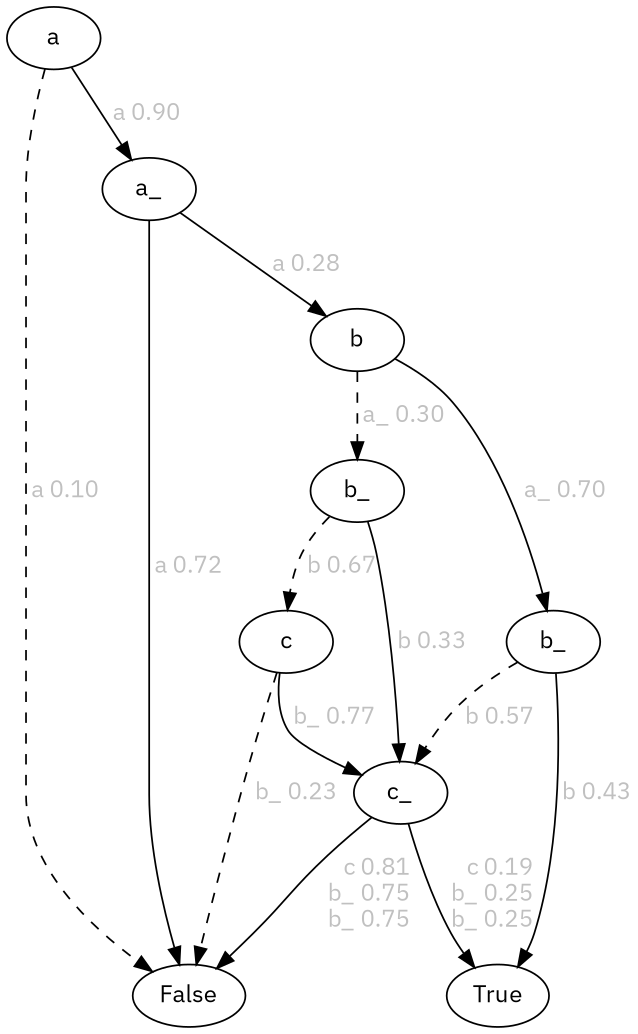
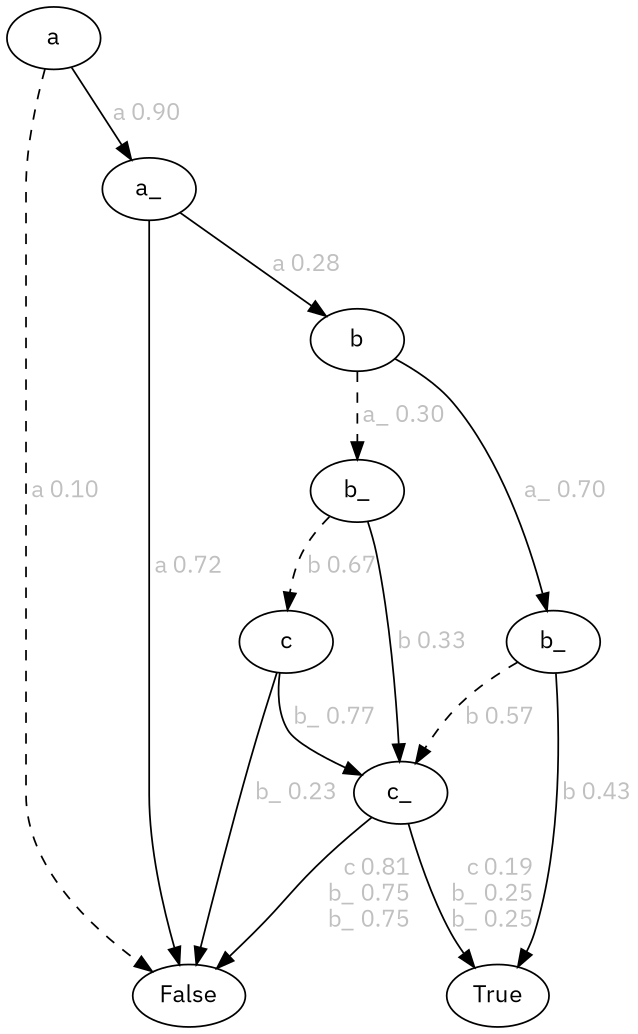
(237, 809) -> (237, 809)
